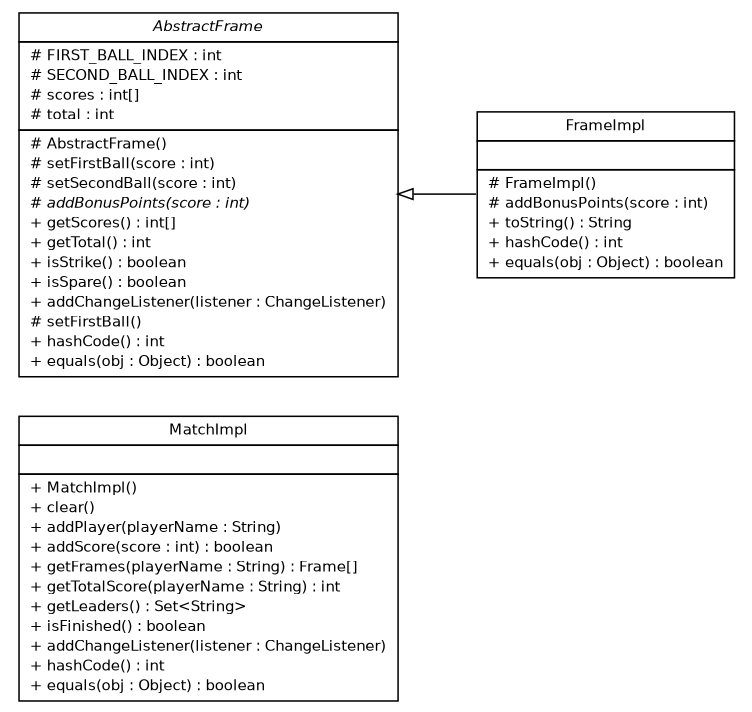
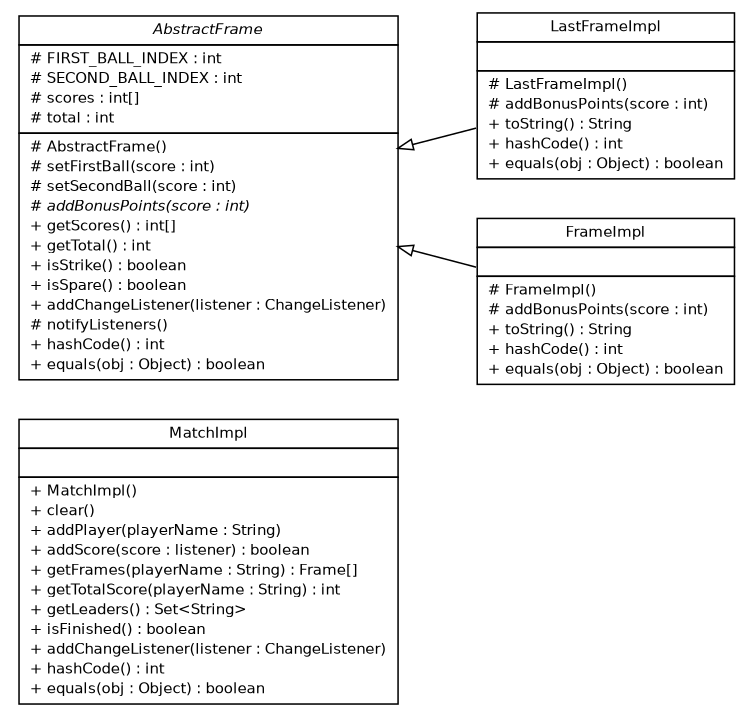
none -> (605, 95)
(86, 322) -> (99, 325)
(151, 547) -> (170, 550)
